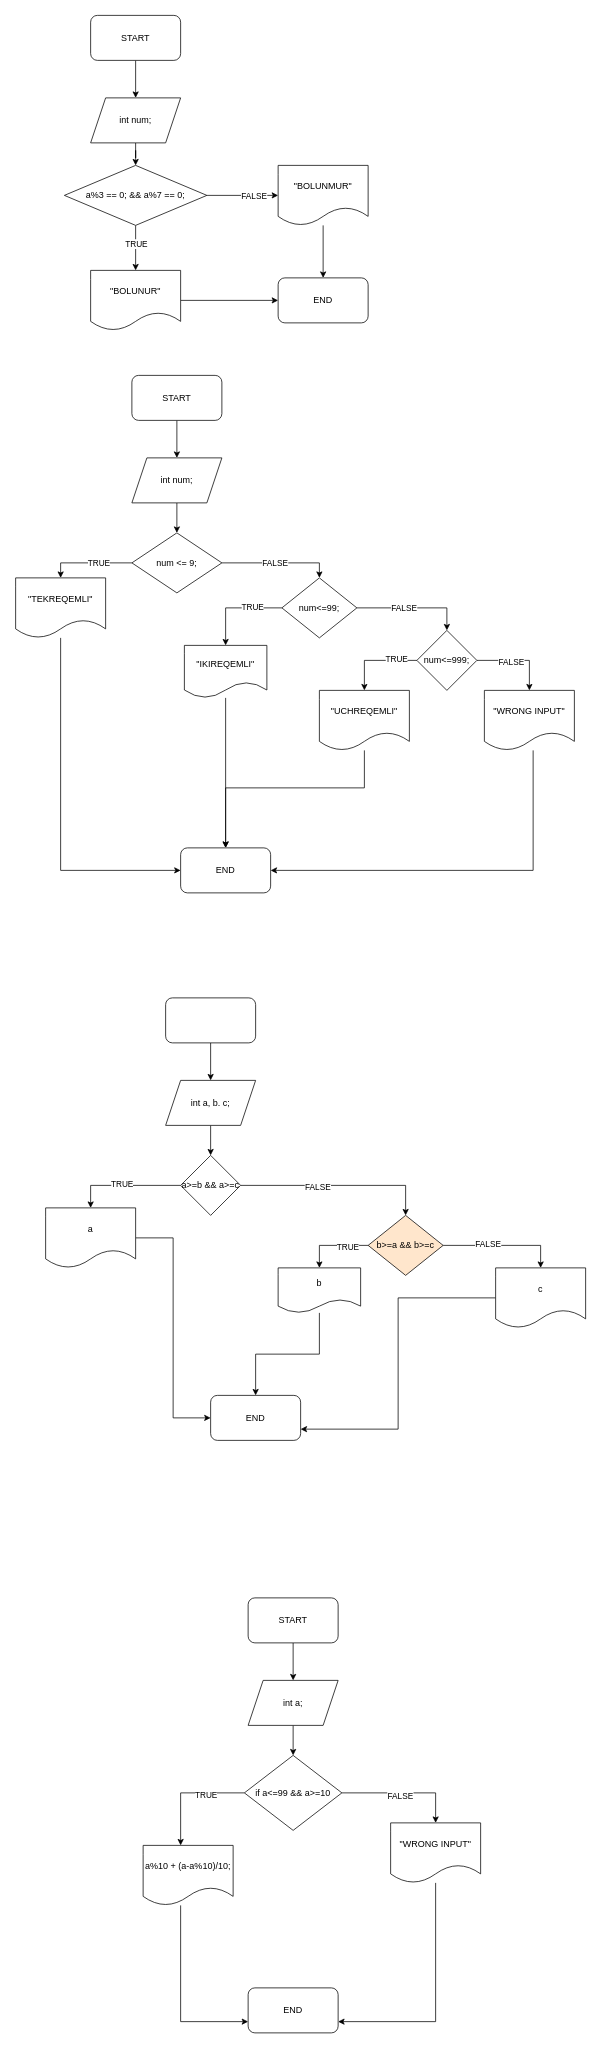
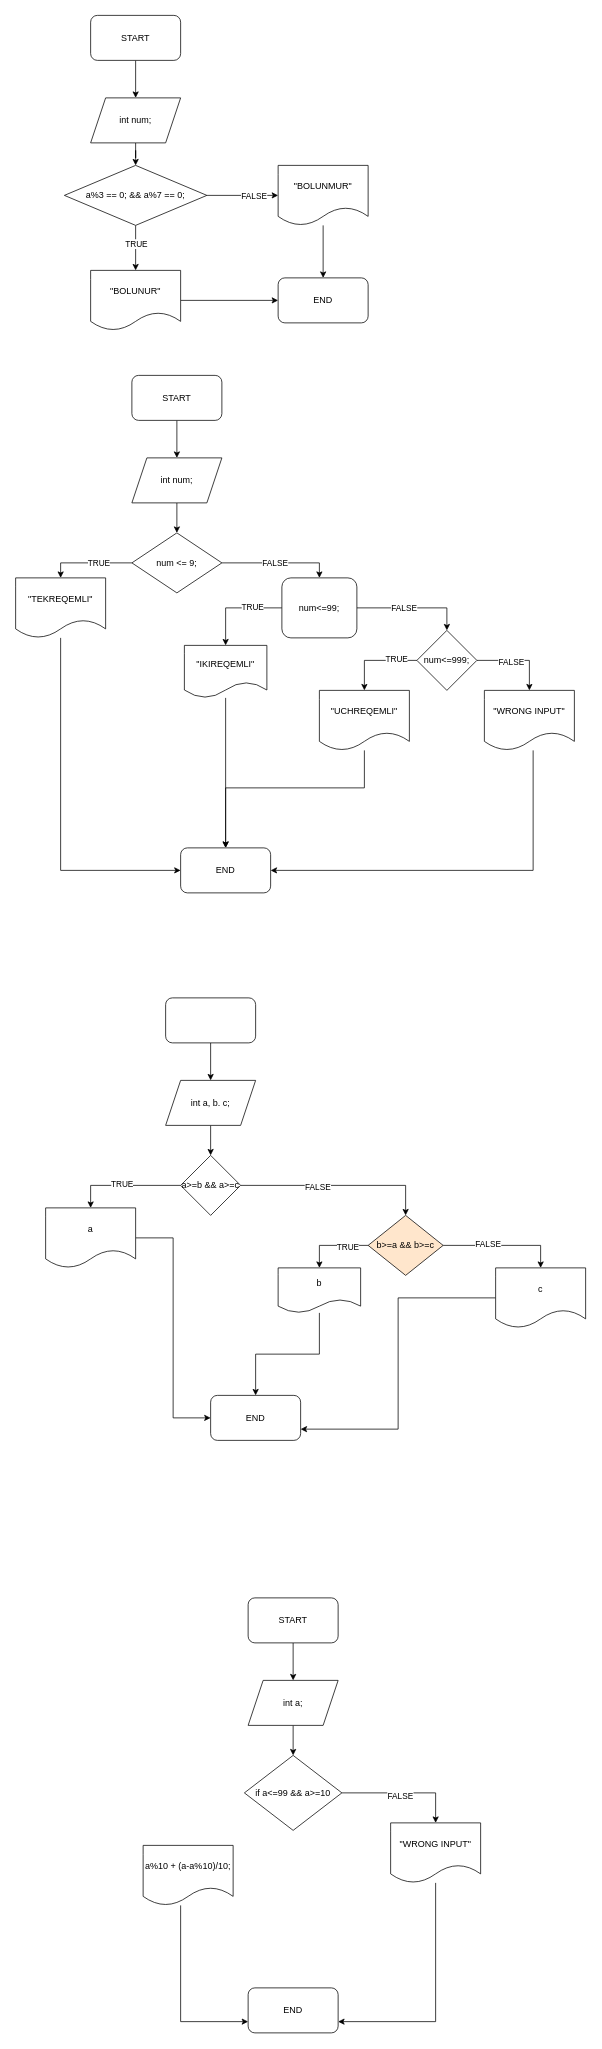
(319, 608) -> (319, 608)
(180, 1815) -> none
